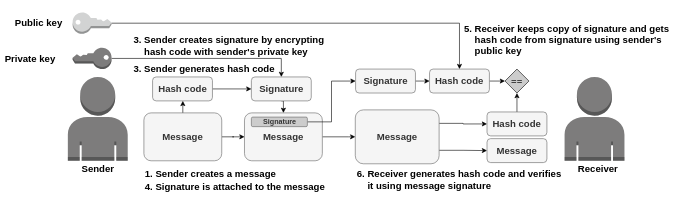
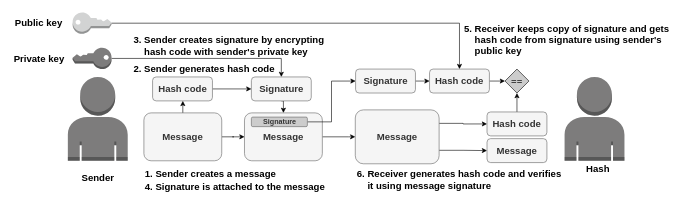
(33, 59) -> (42, 59)
(205, 69) -> (205, 69)
(98, 170) -> (98, 179)
(599, 170) -> (599, 170)
